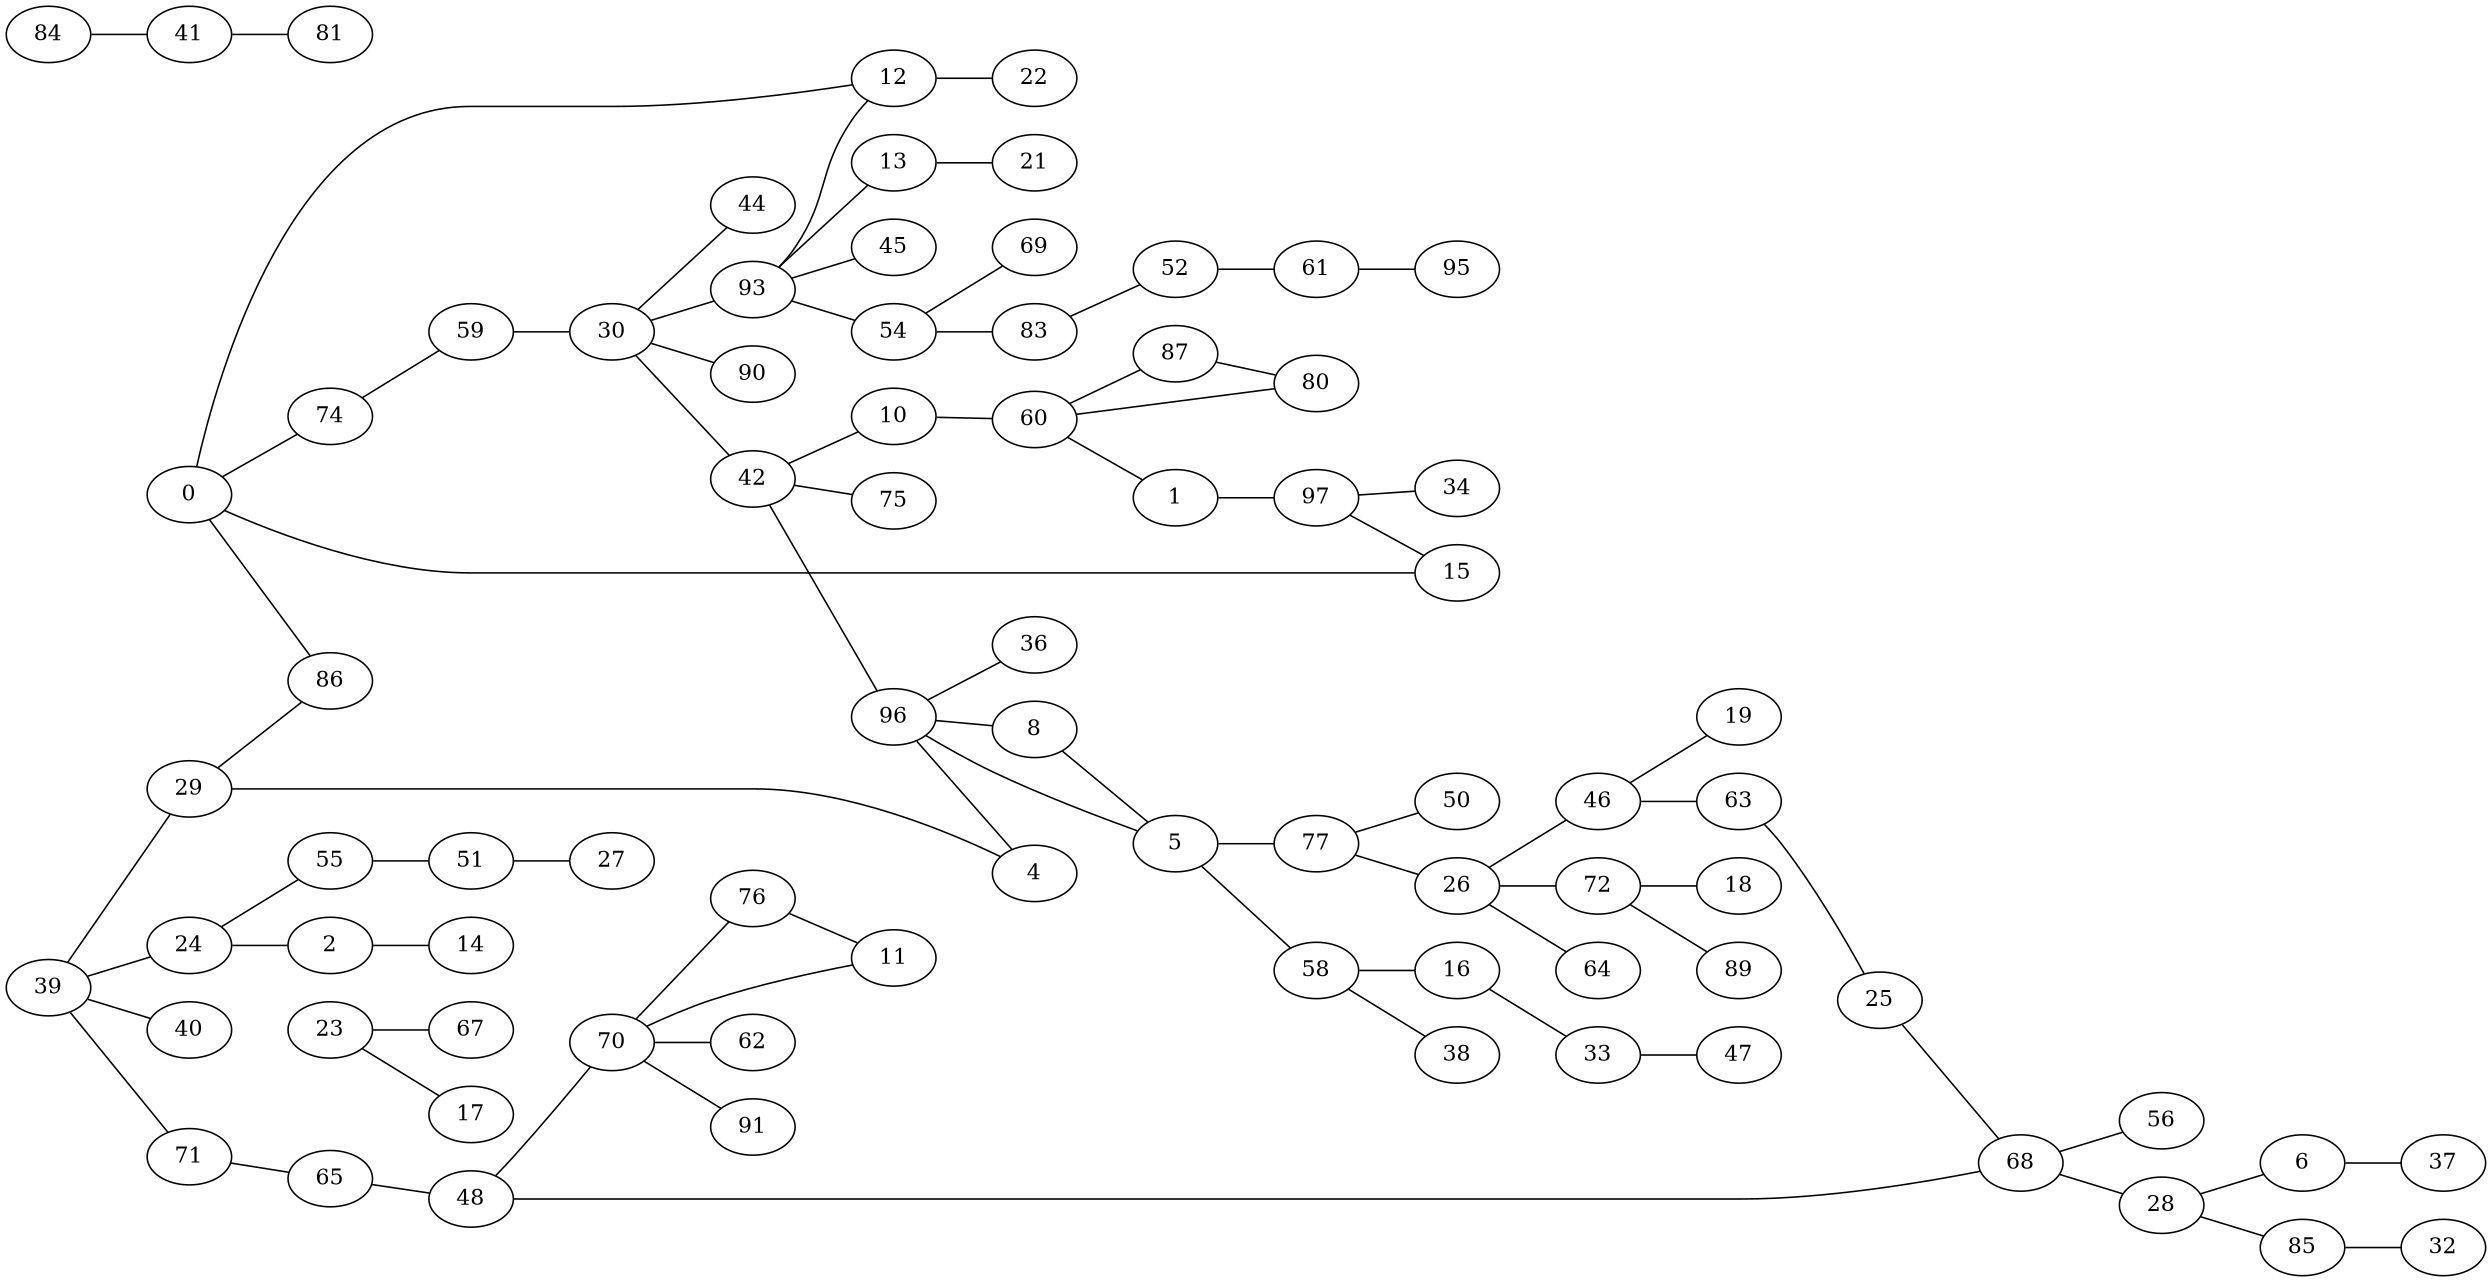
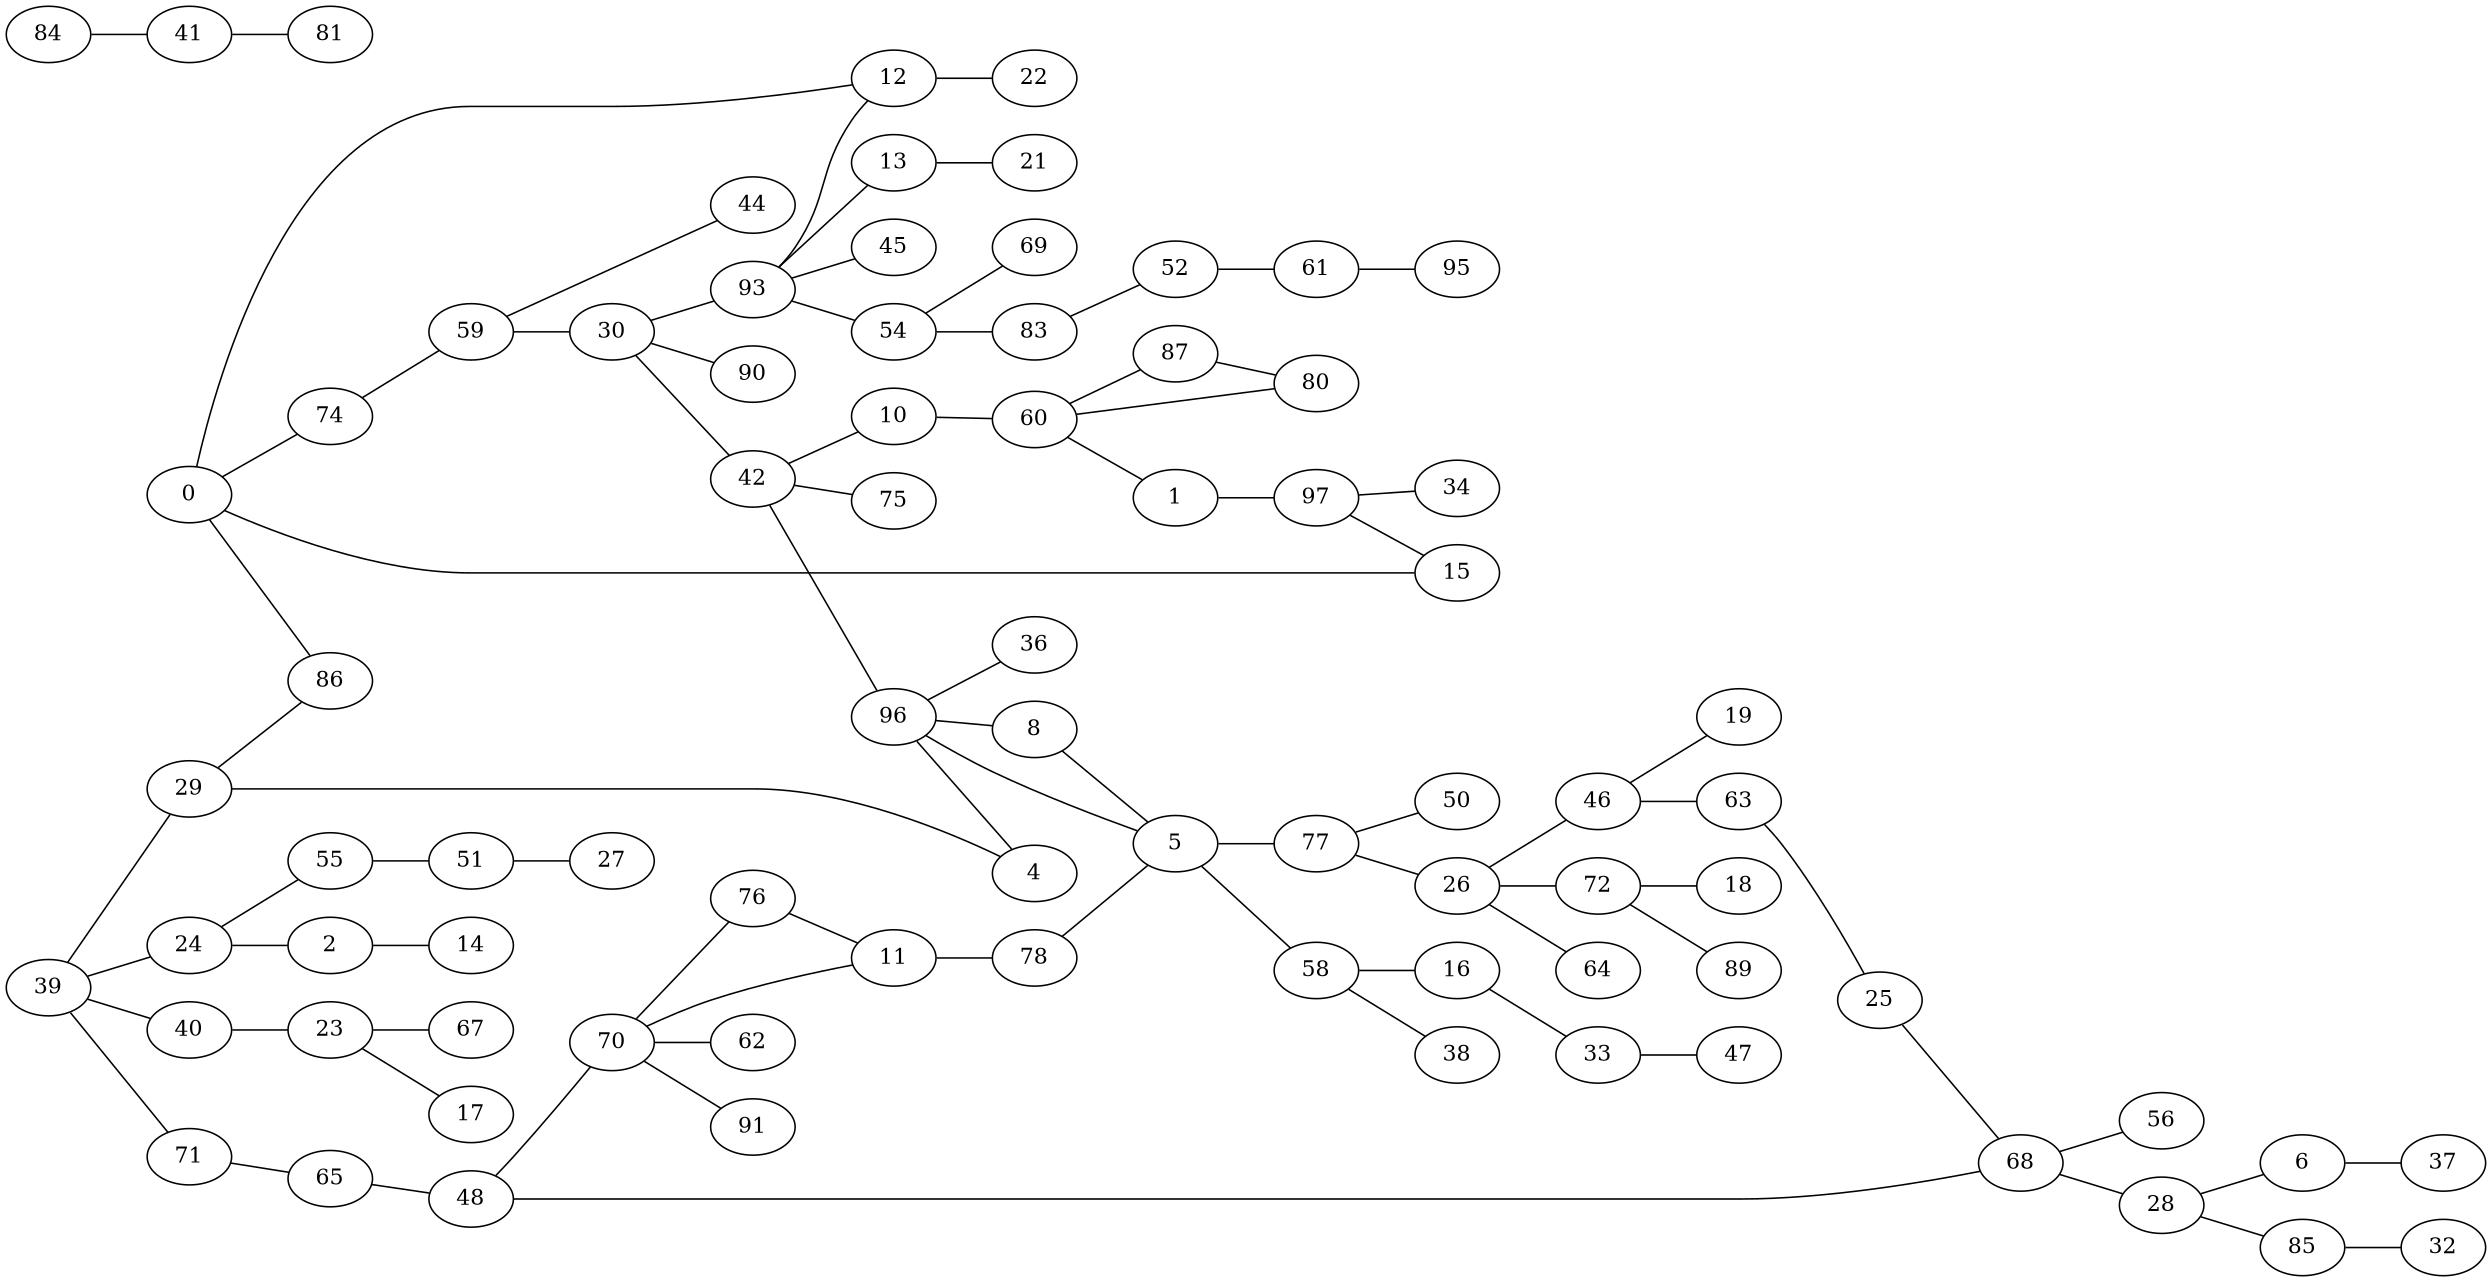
(683, 268) -> (612, 268)
none -> (1035, 958)
none -> (260, 1030)
